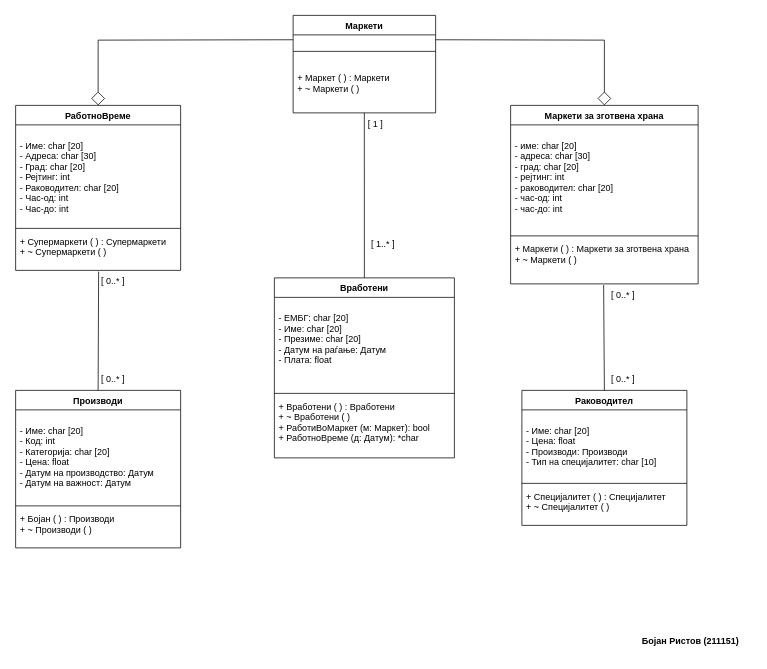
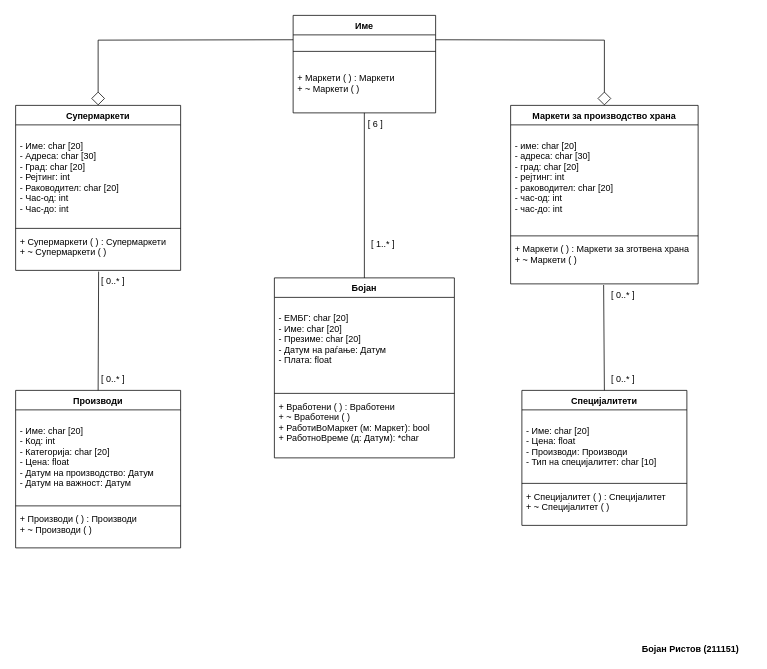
(364, 26) -> (364, 26)
(345, 78) -> (348, 78)
(98, 116) -> (98, 116)
(604, 116) -> (604, 116)
(375, 124) -> (375, 124)
(364, 288) -> (364, 288)
(604, 401) -> (604, 401)
(70, 519) -> (81, 519)
(690, 642) -> (690, 649)
